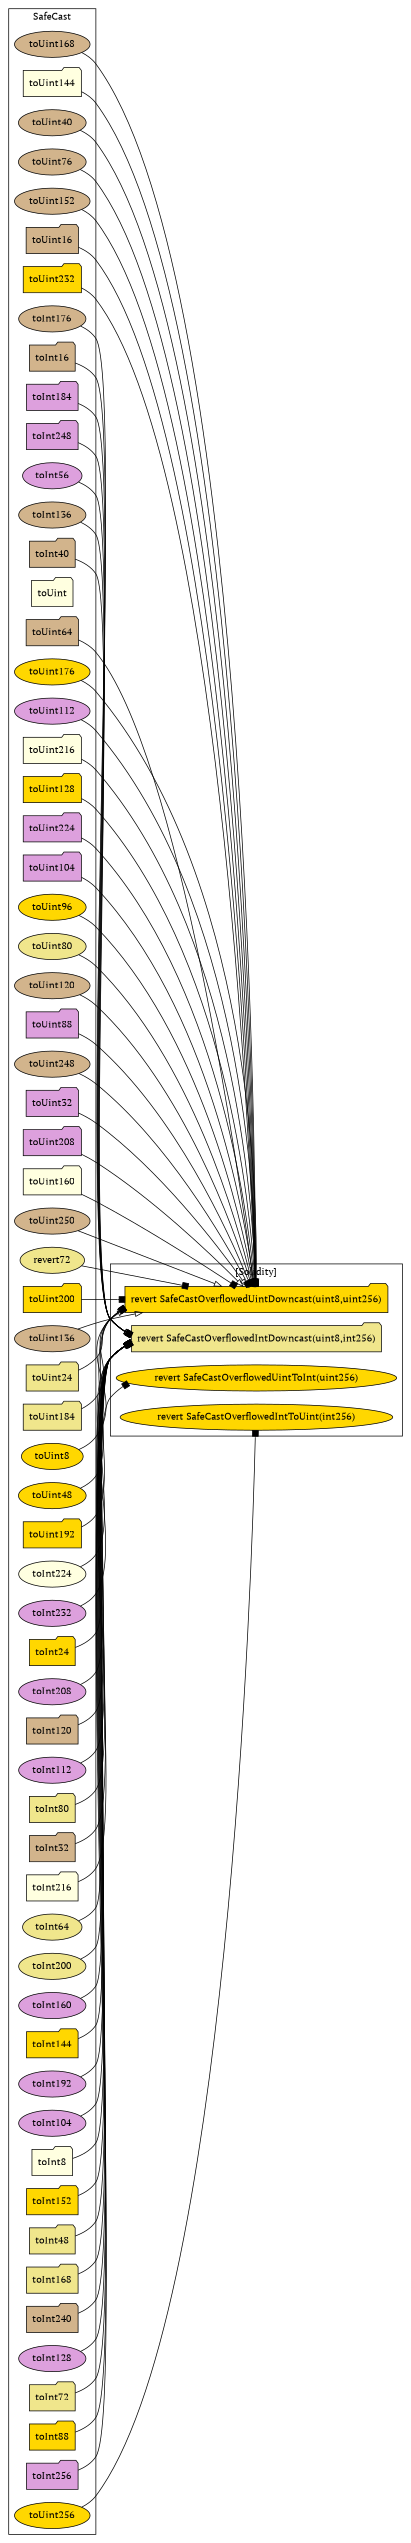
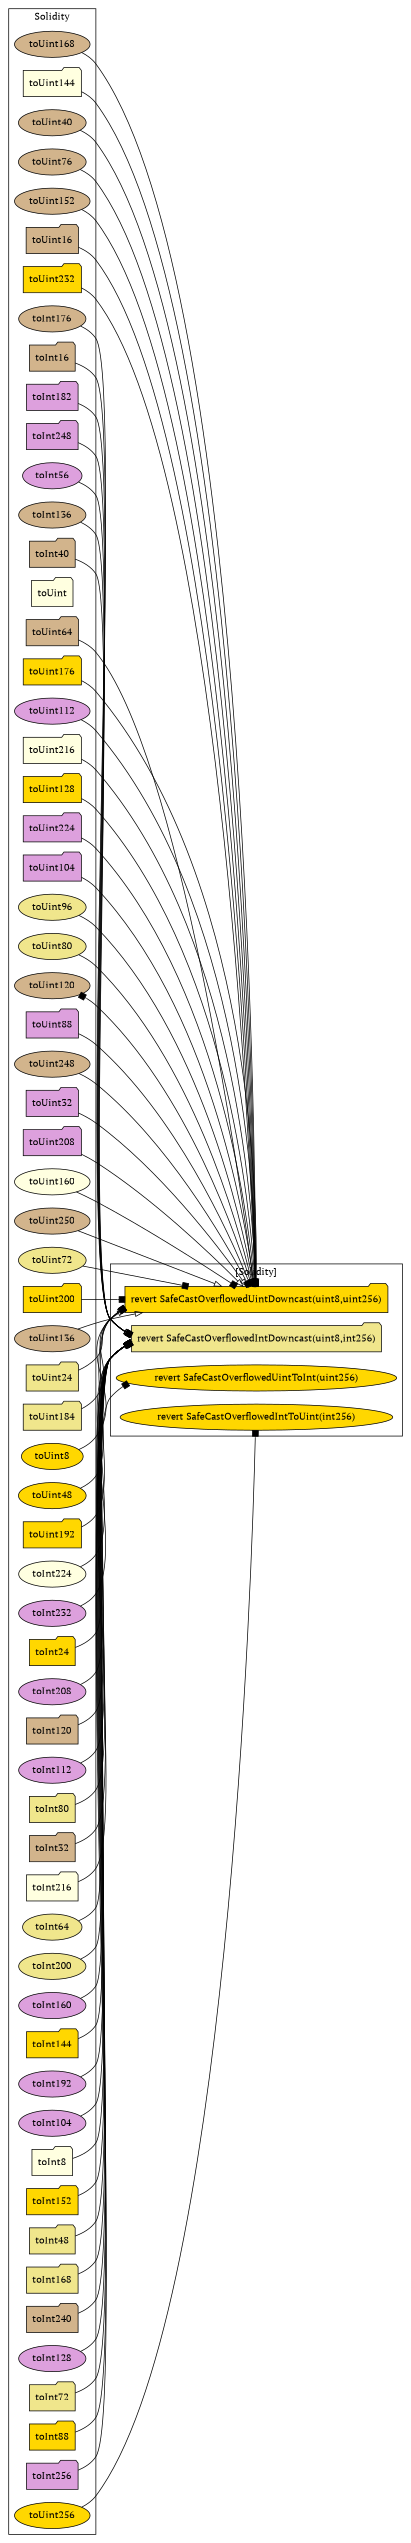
(52, 17) -> (52, 17)
(52, 397) -> (52, 397)
(52, 672) -> (52, 672)
(52, 907) -> (52, 907)
(184, 1125) -> (188, 1131)
(52, 1182) -> (52, 1182)
(52, 1260) -> (52, 1260)
